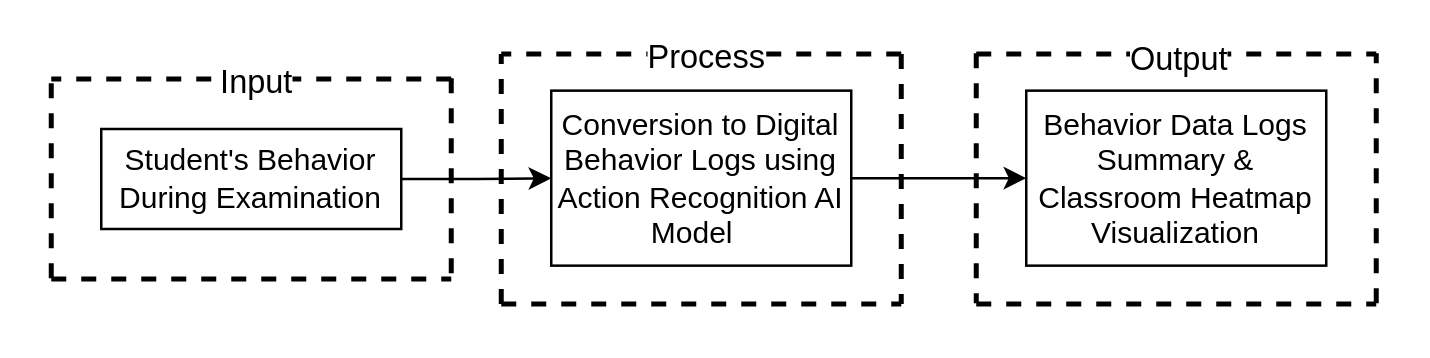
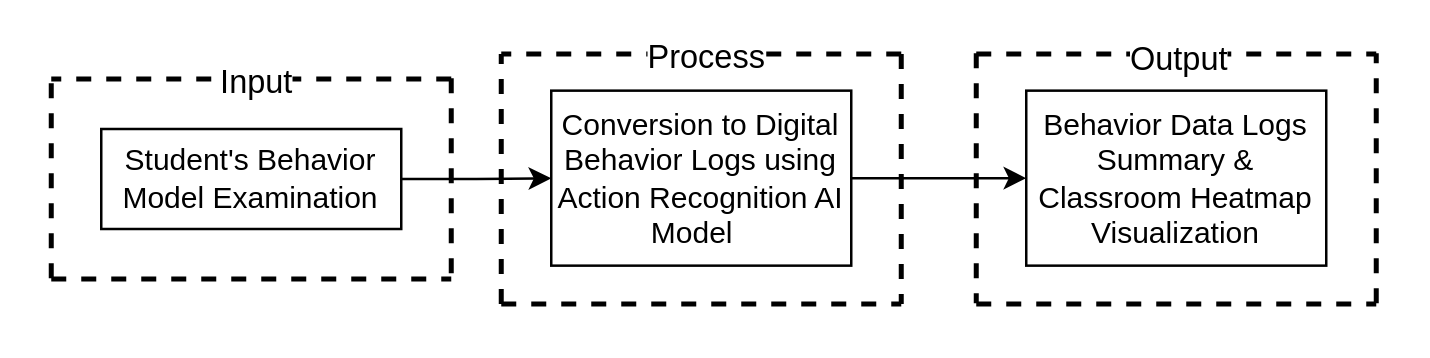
(251, 179) -> (251, 179)
